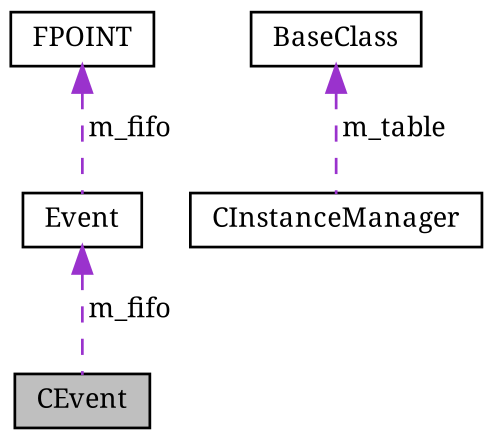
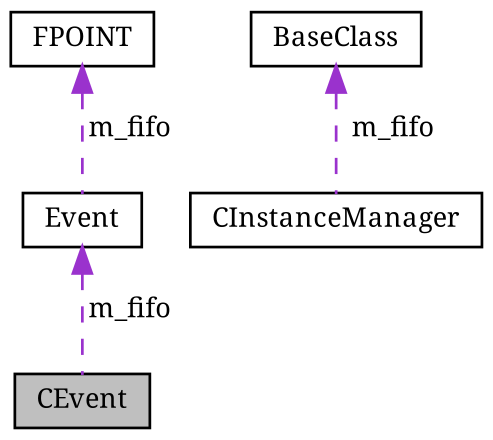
(392, 130) -> (392, 130)
